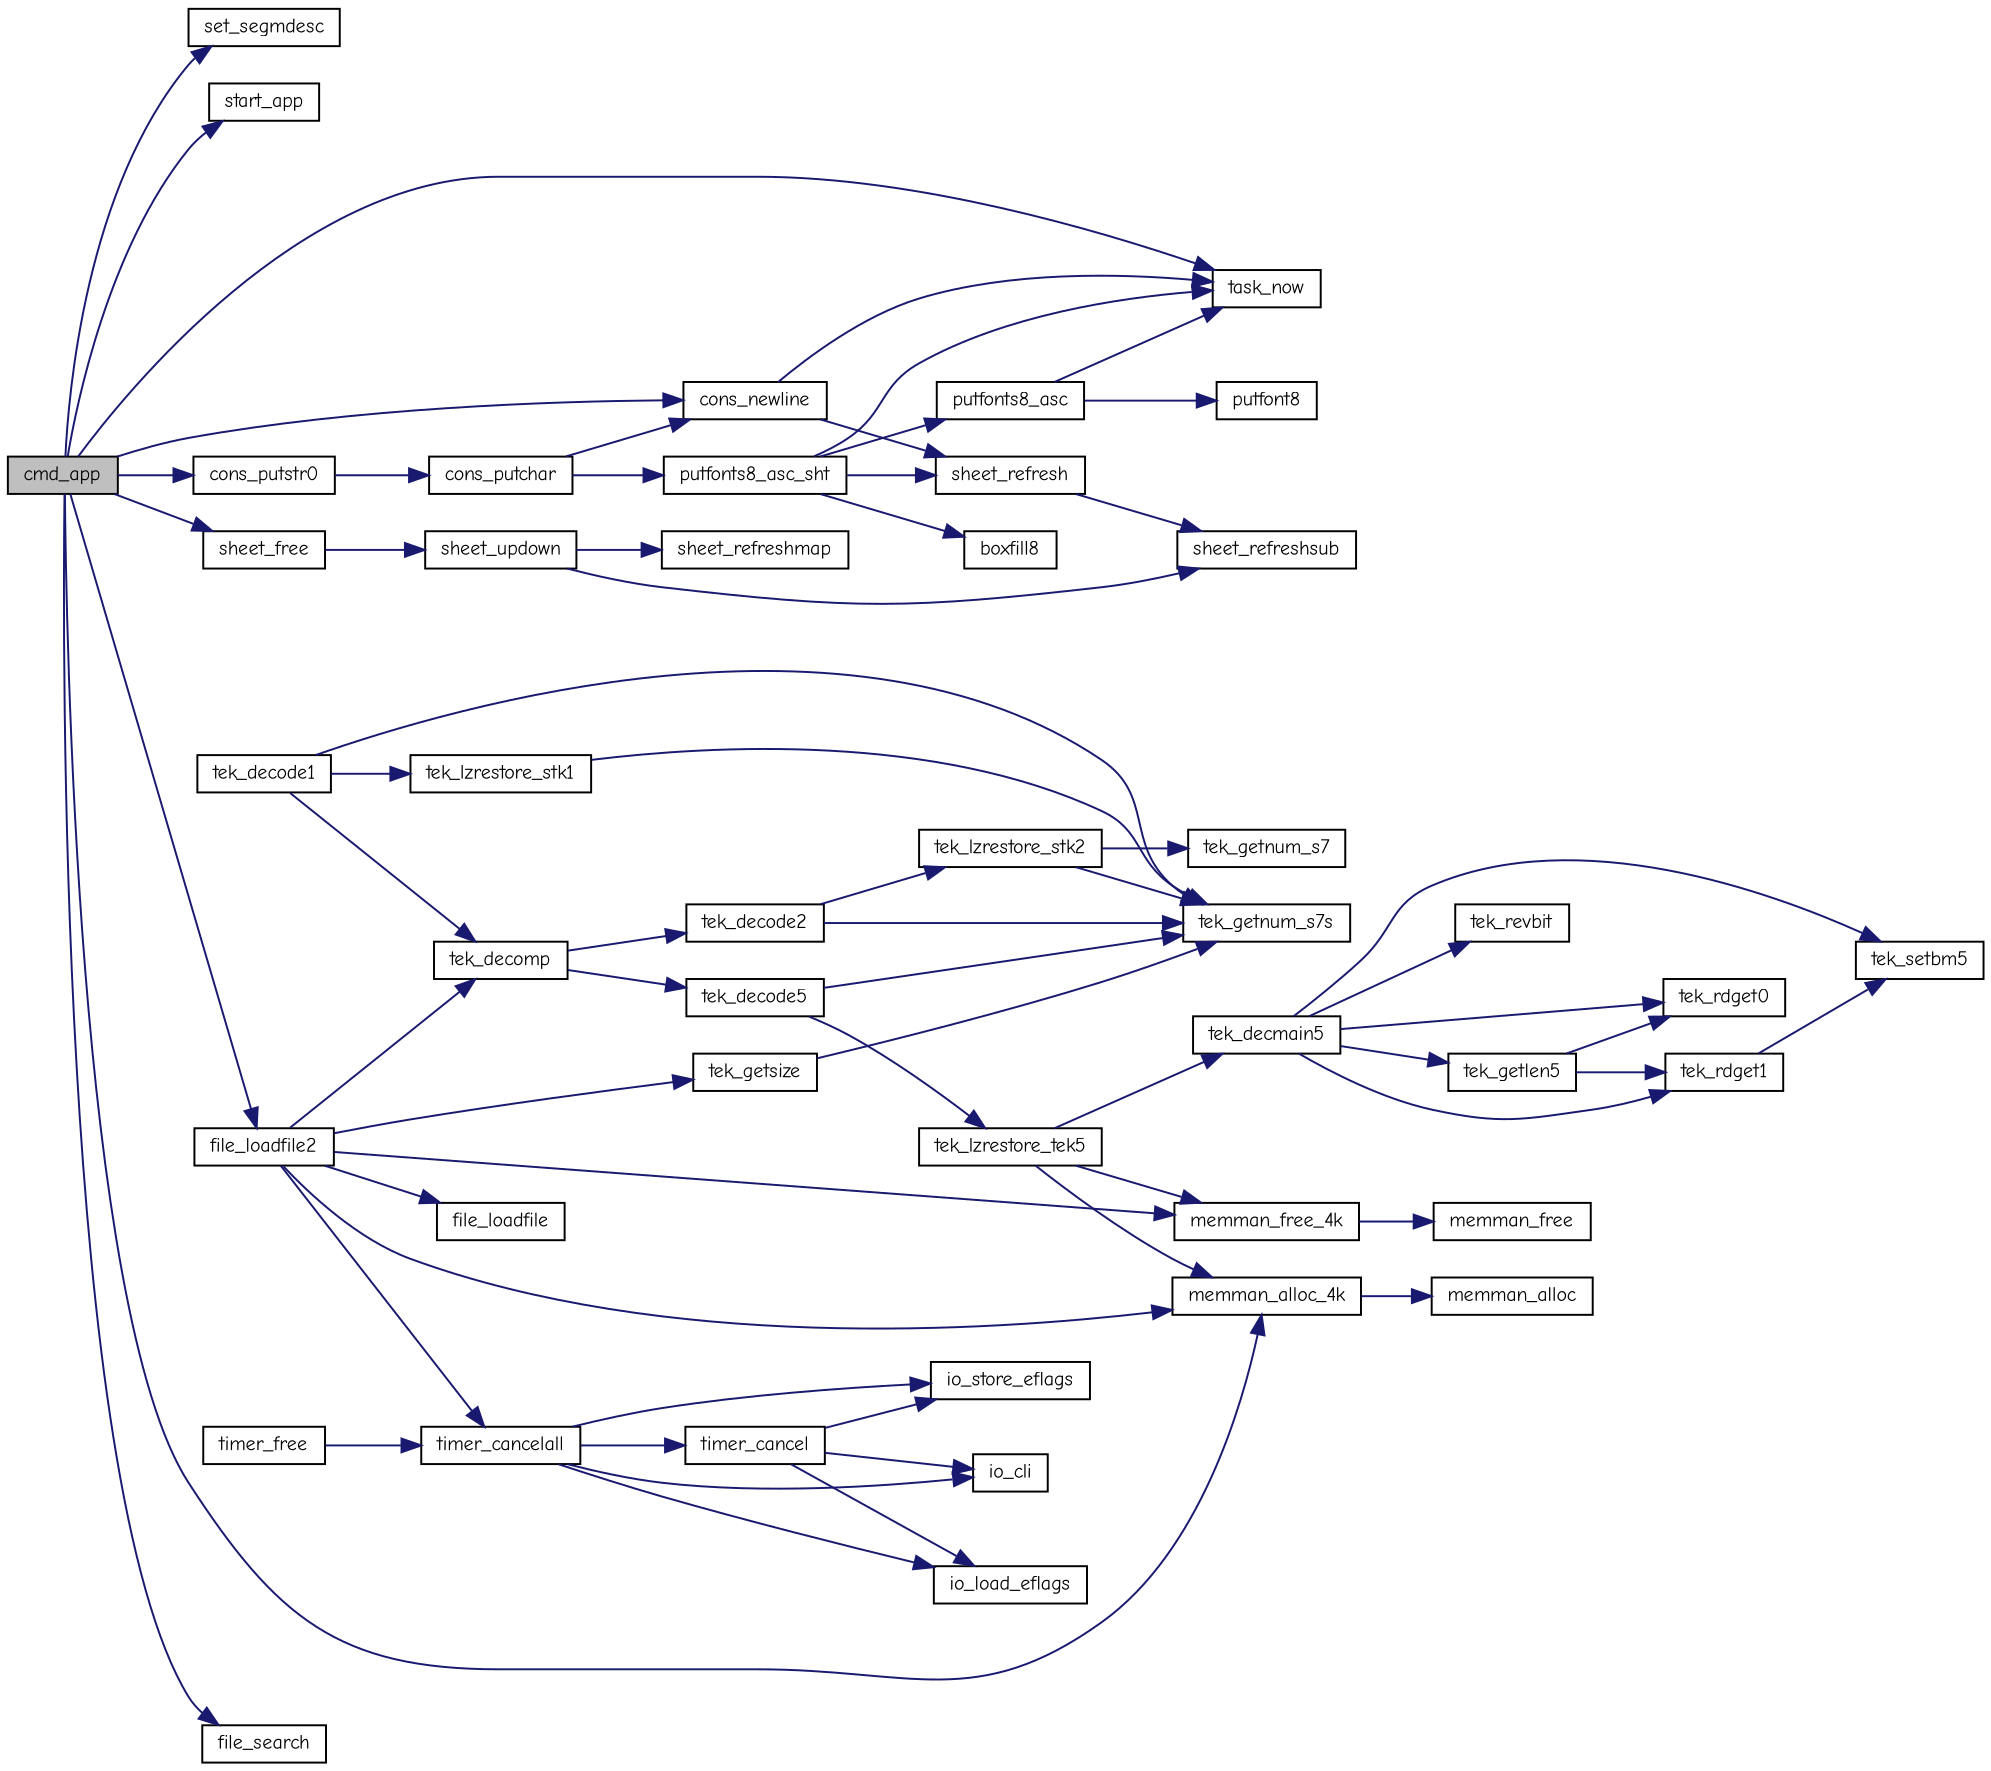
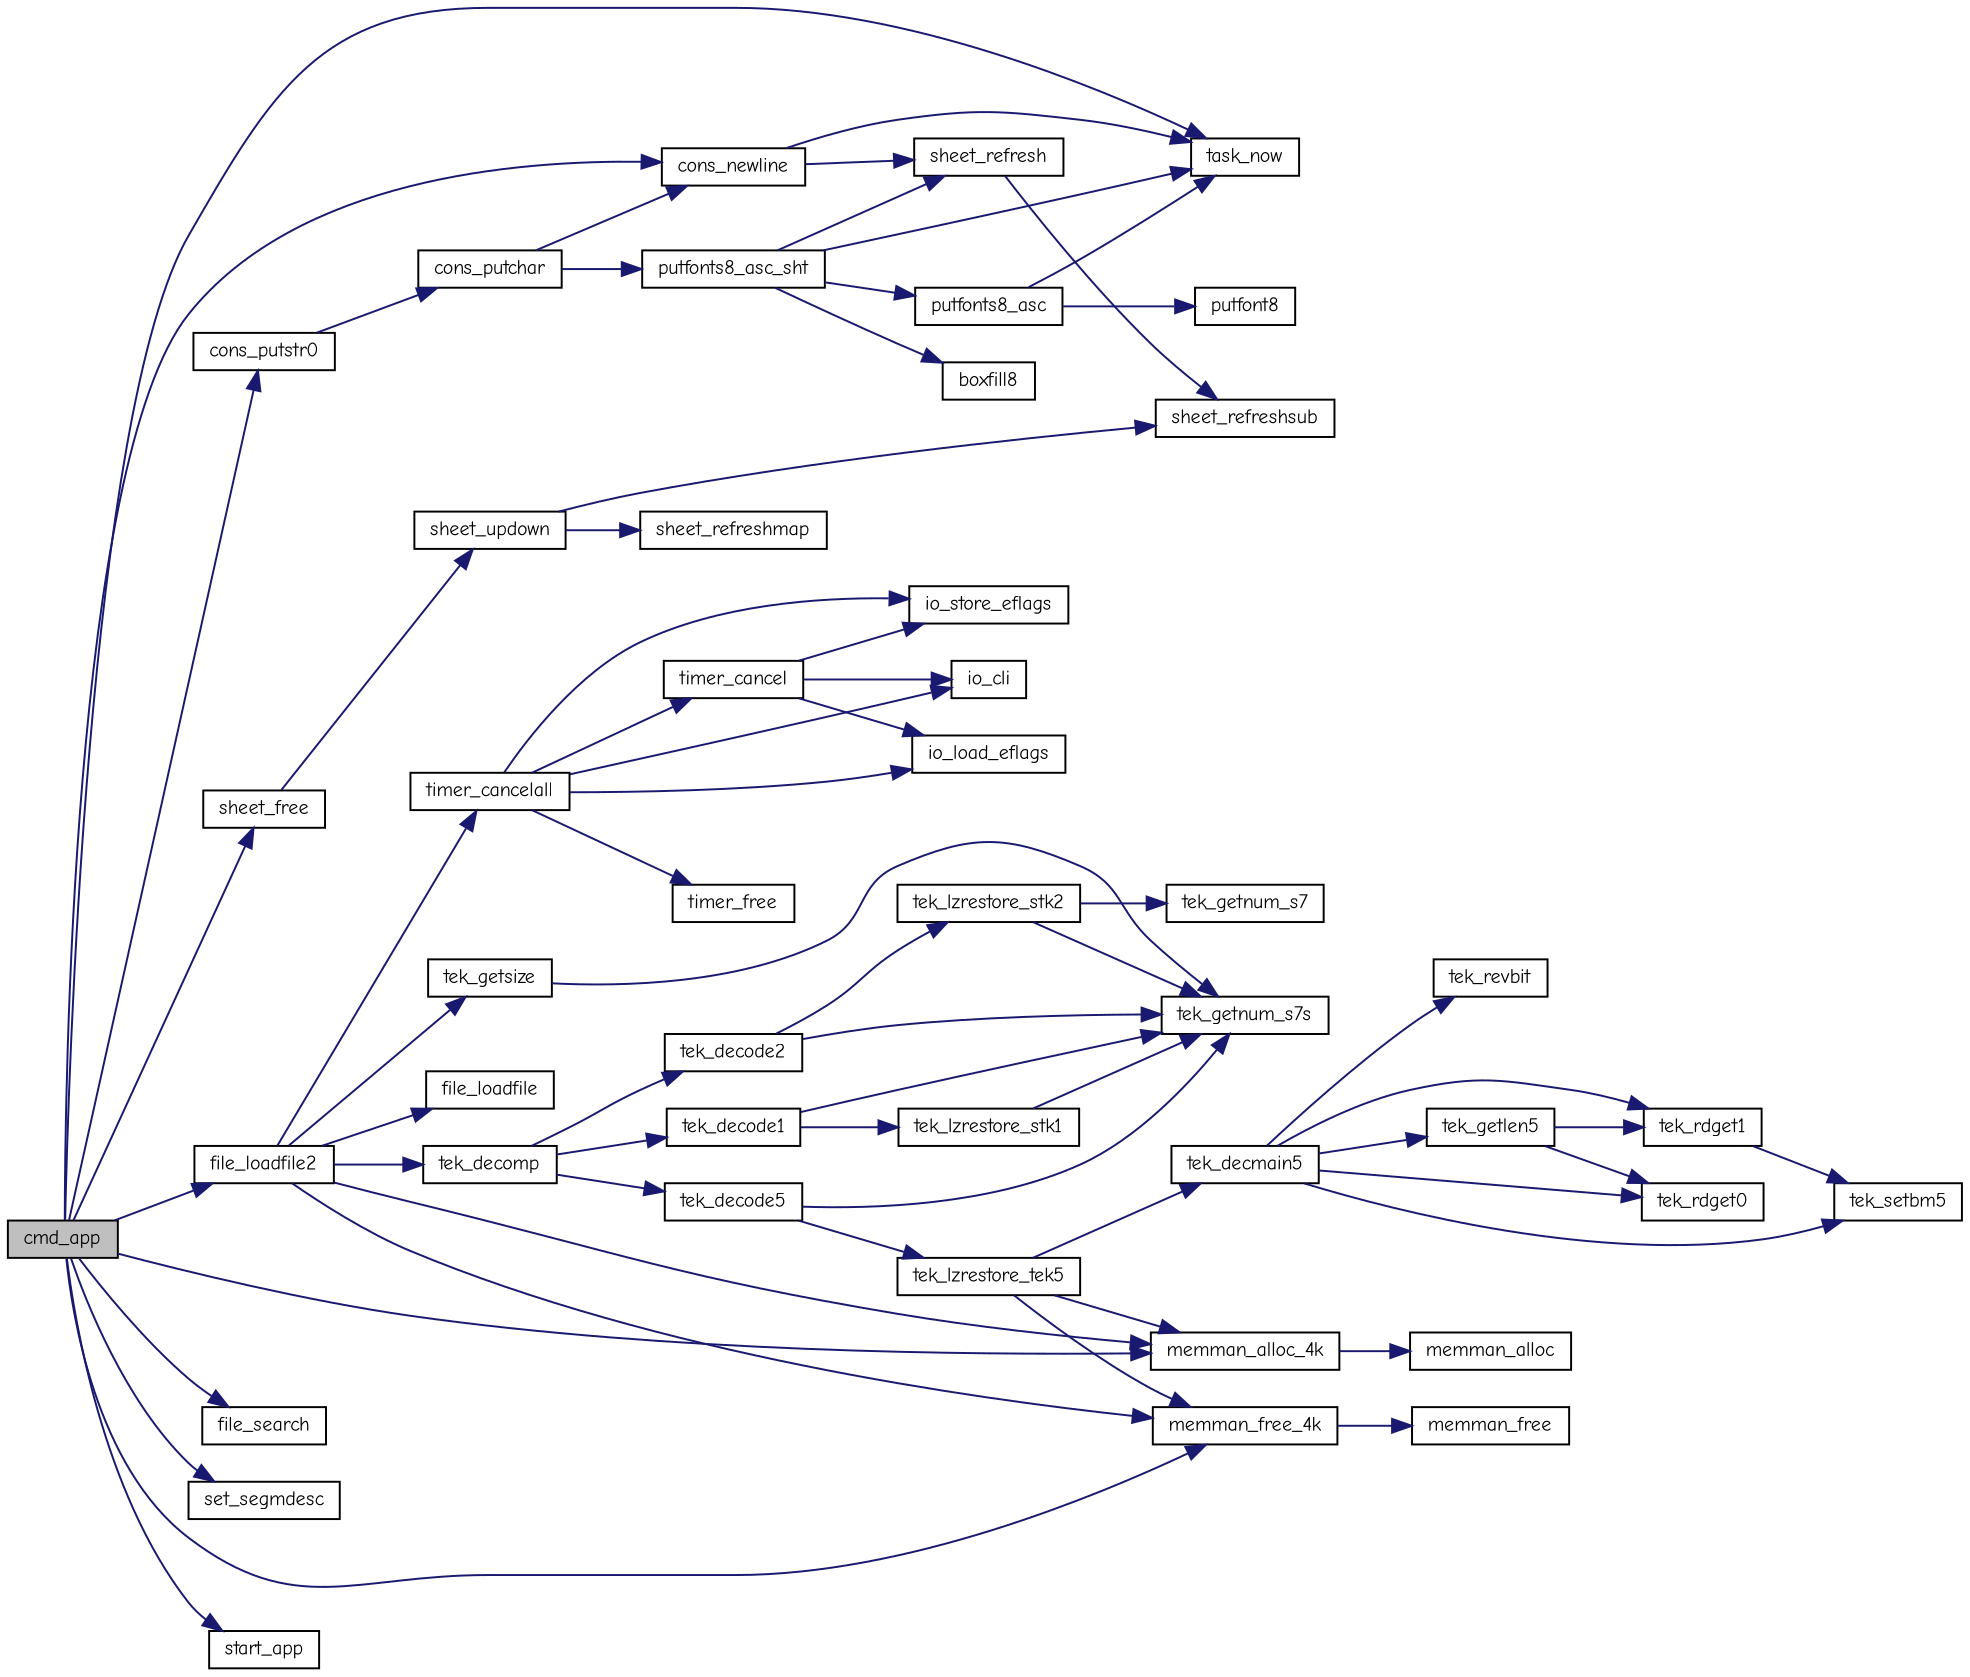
(375, 861) -> (602, 1147)
(363, 1445) -> (603, 843)
none -> (536, 1575)
